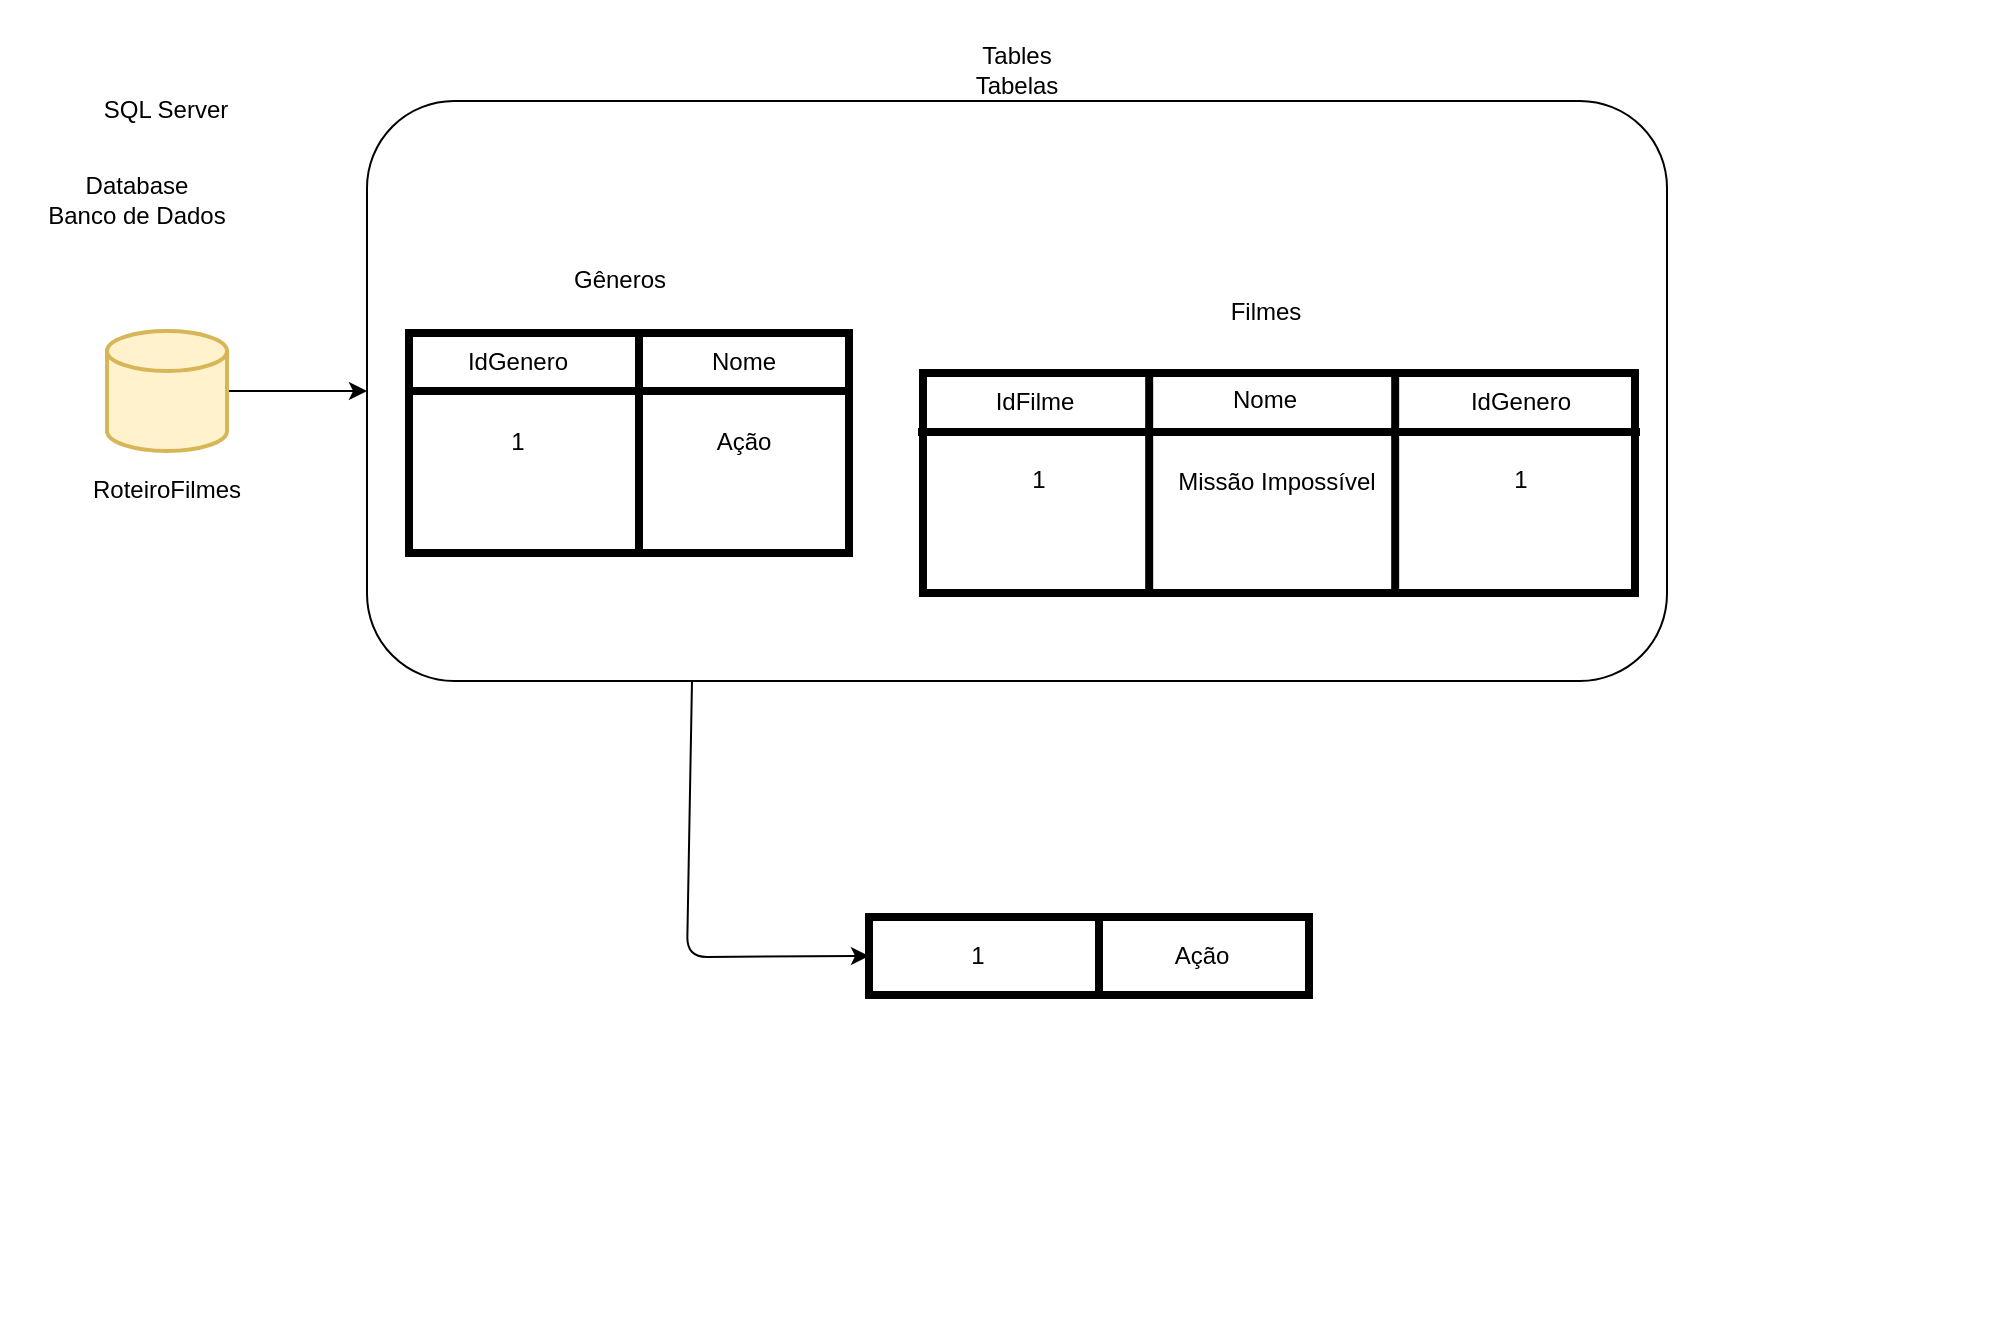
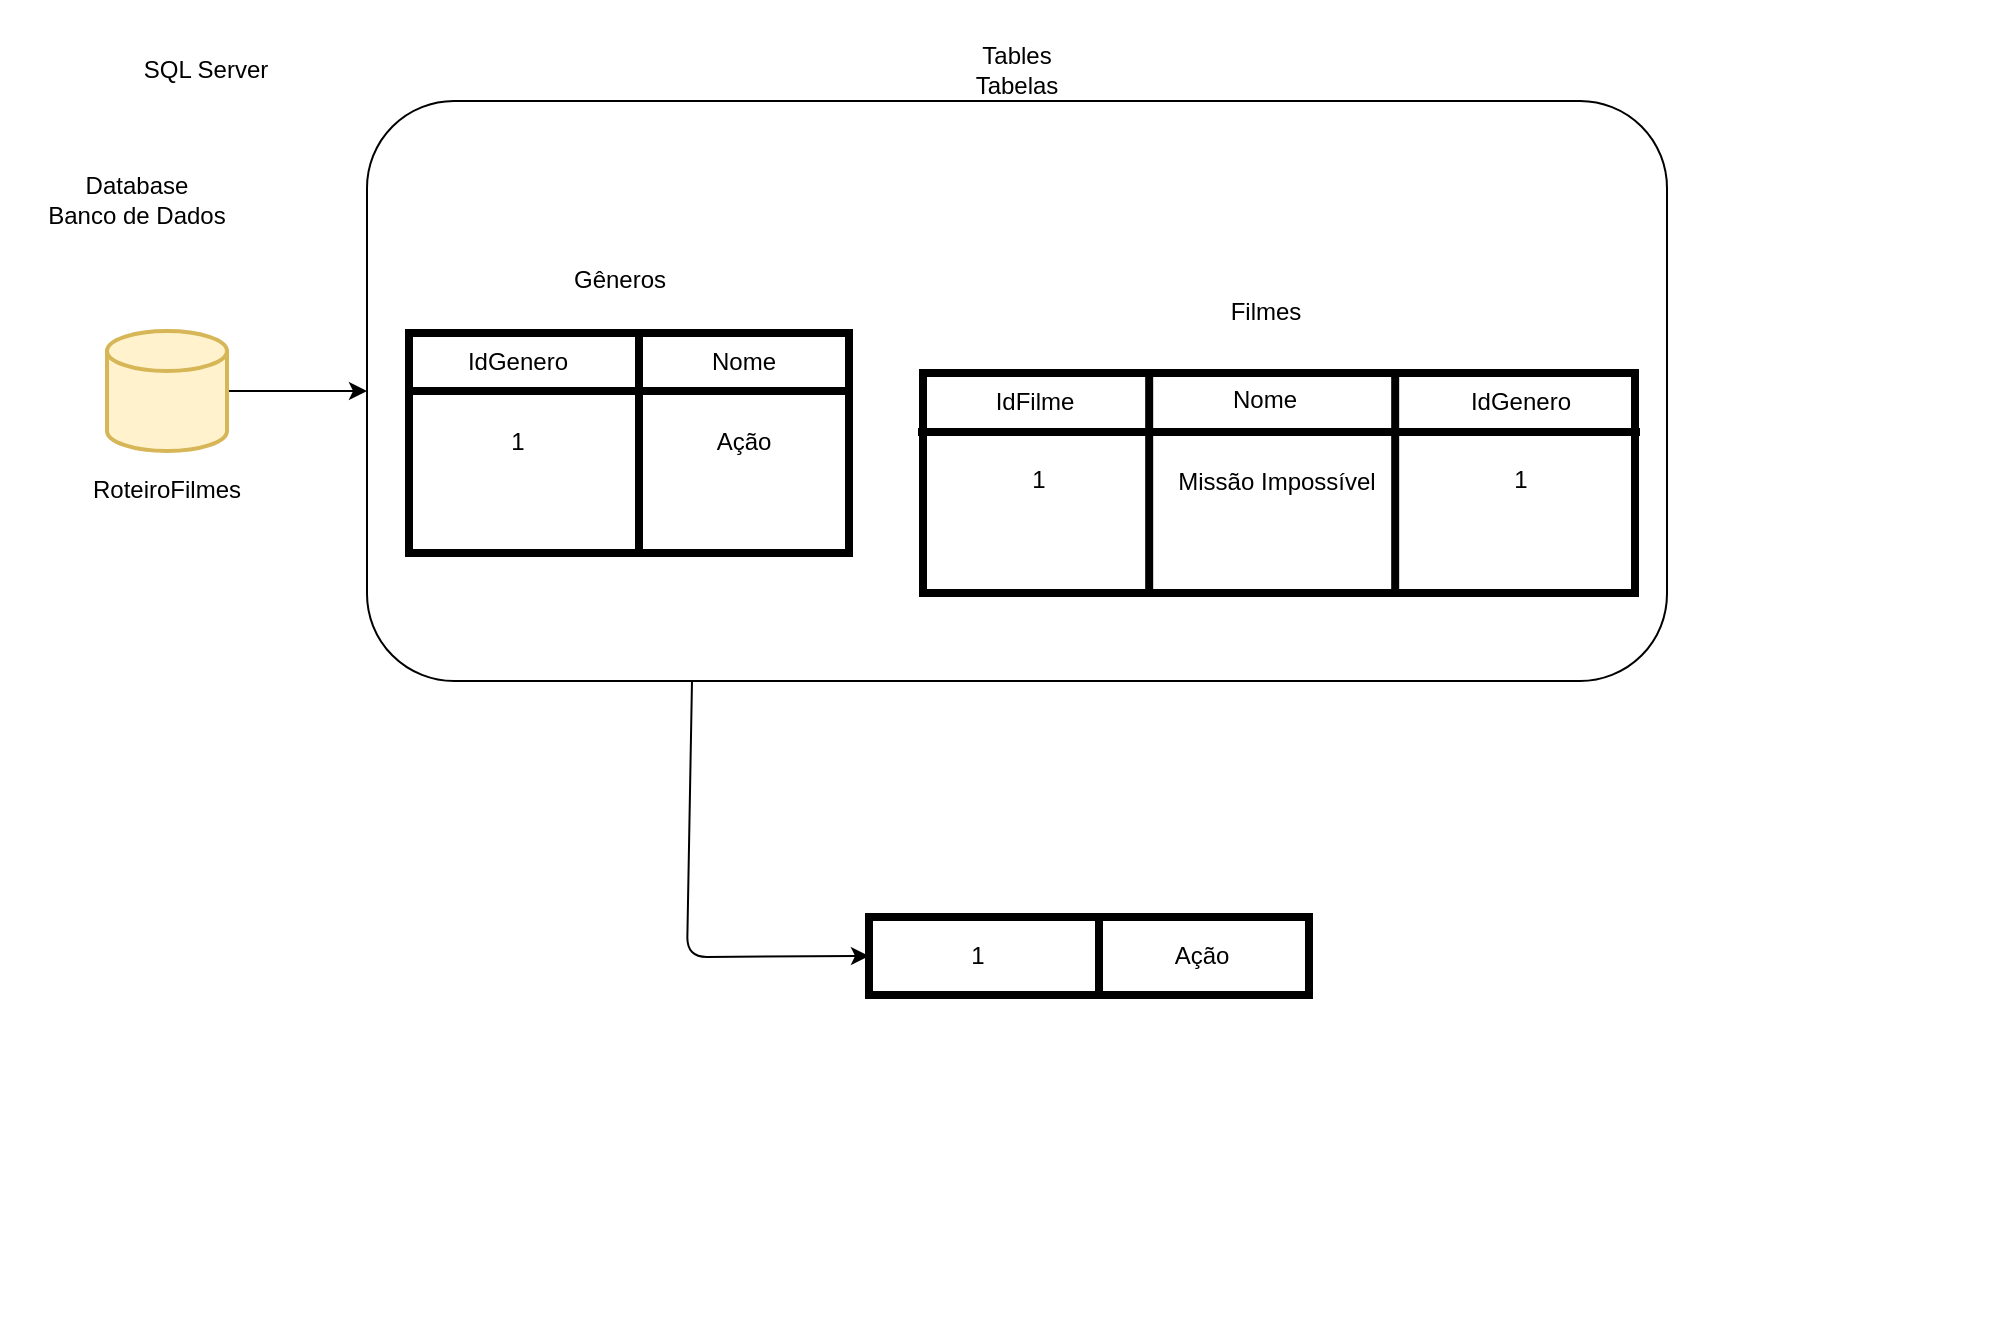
(167, 111) -> (207, 71)
